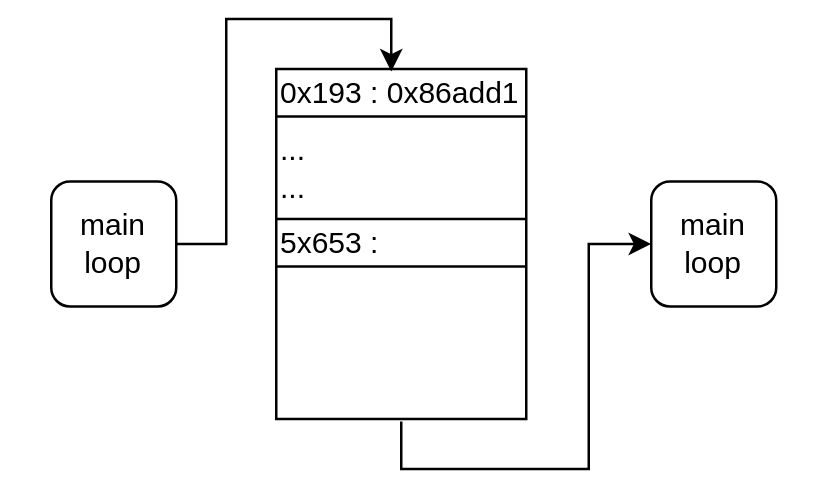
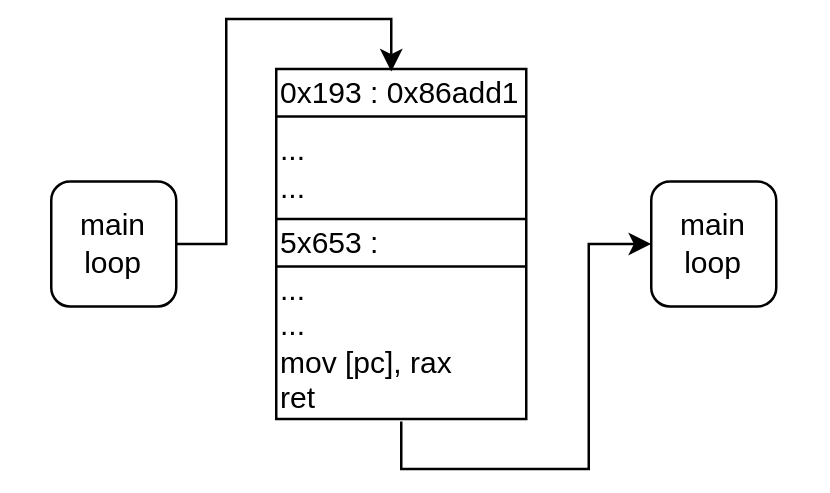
none -> (401, 343)
